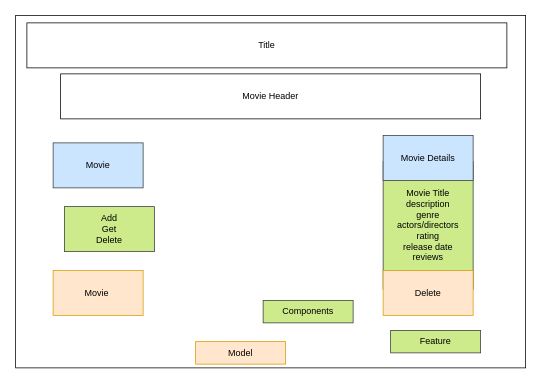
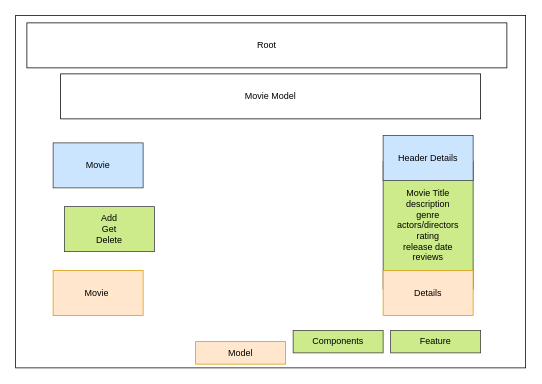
(267, 45) -> (267, 45)
(270, 96) -> (270, 96)
(428, 158) -> (428, 158)
(428, 293) -> (428, 293)
(308, 312) -> (338, 342)
